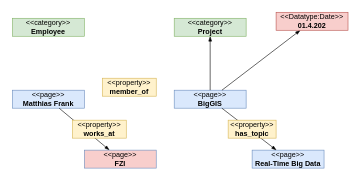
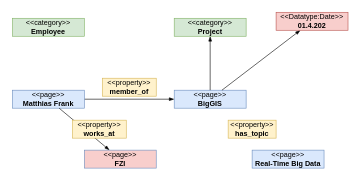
none -> (168, 99)
(266, 142) -> none
